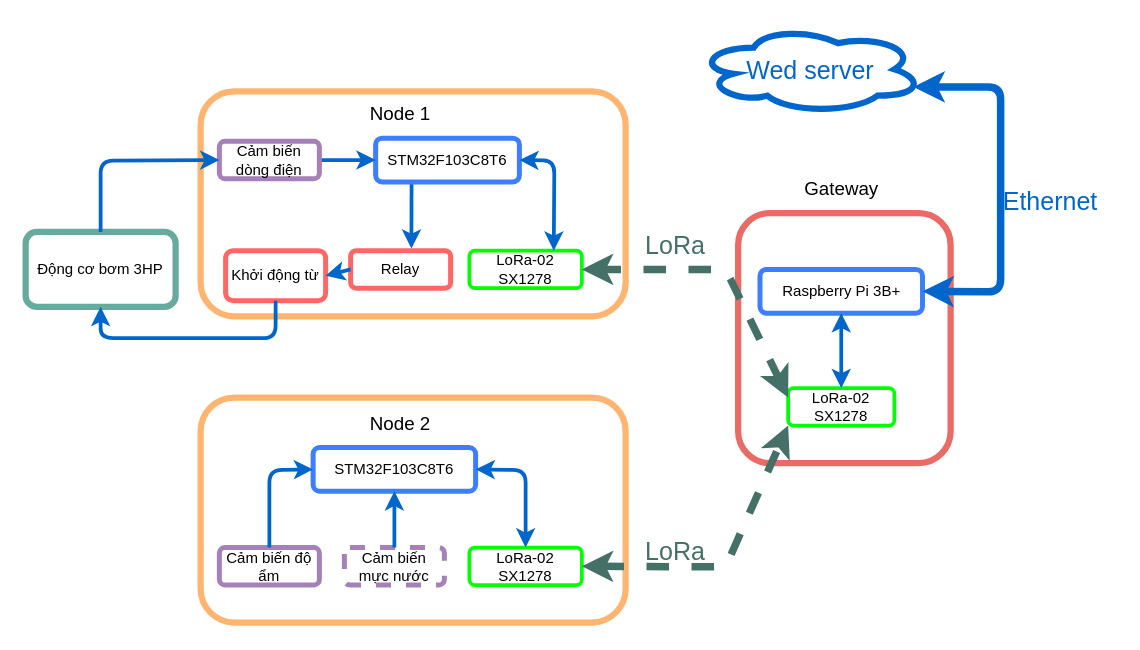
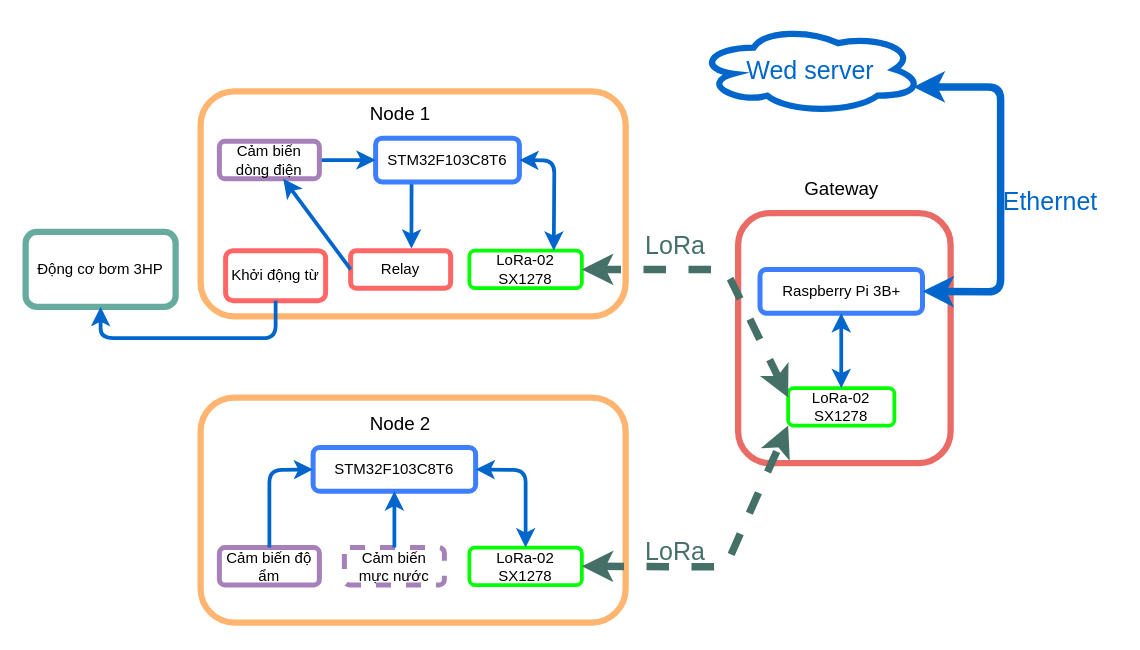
(124, 161) -> none
(345, 271) -> (321, 229)
